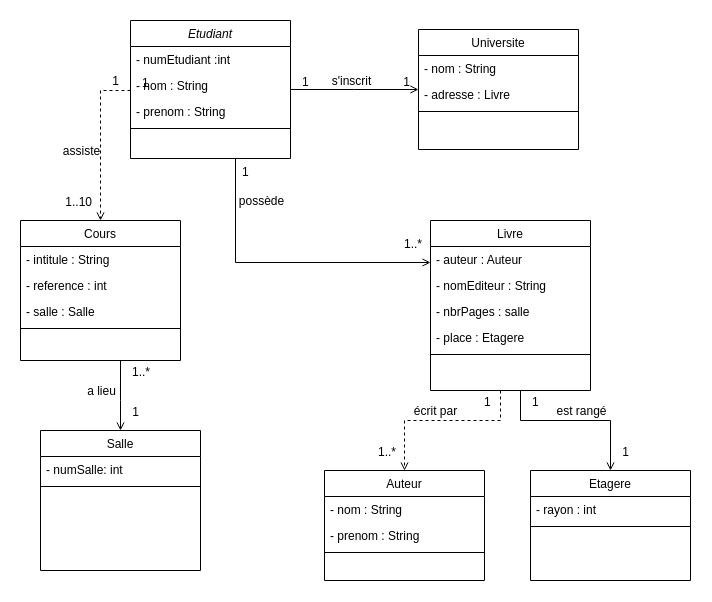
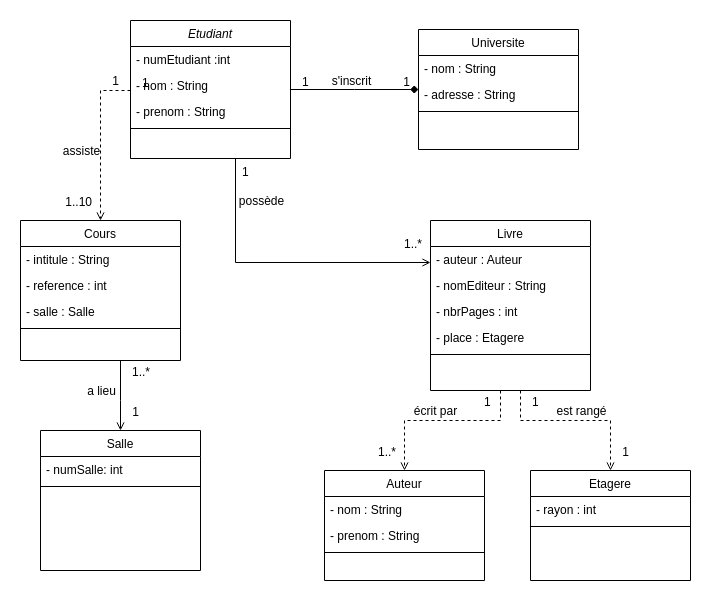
(412, 90) -> (410, 90)
(473, 95) -> (477, 95)
(487, 312) -> (482, 312)
(575, 421) -> (575, 421)
